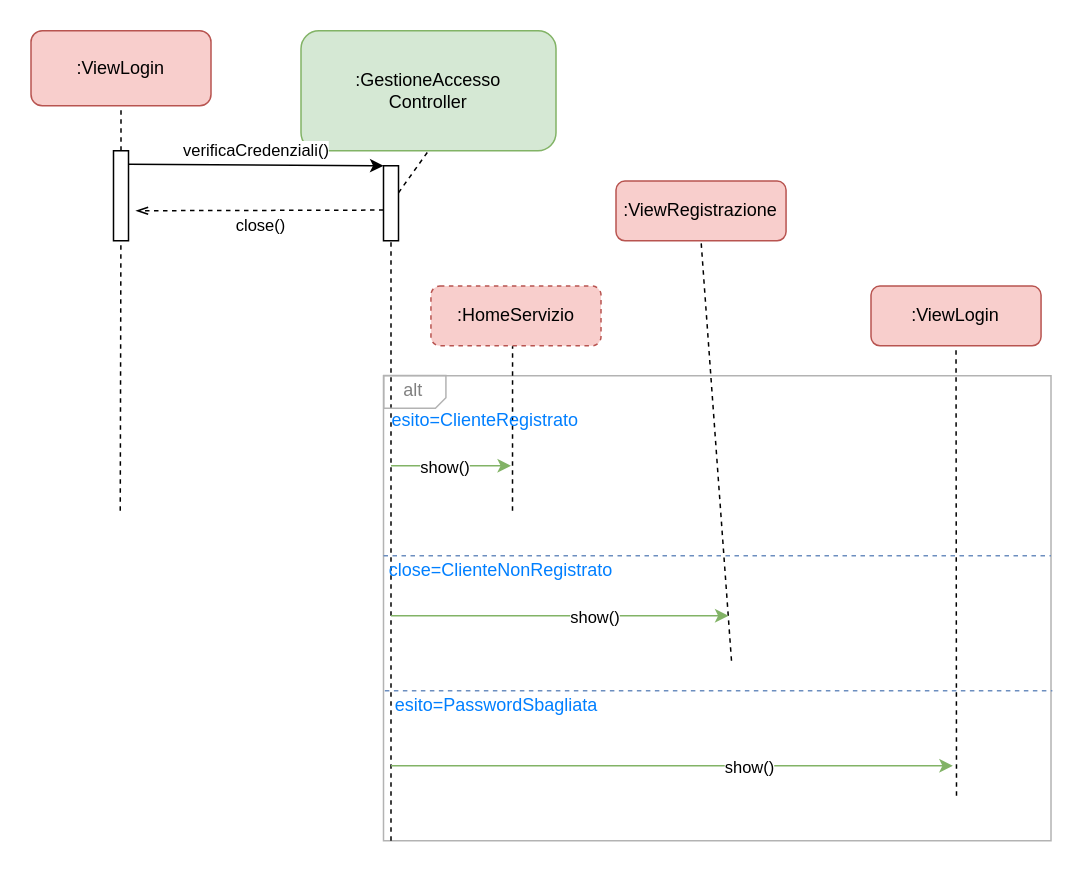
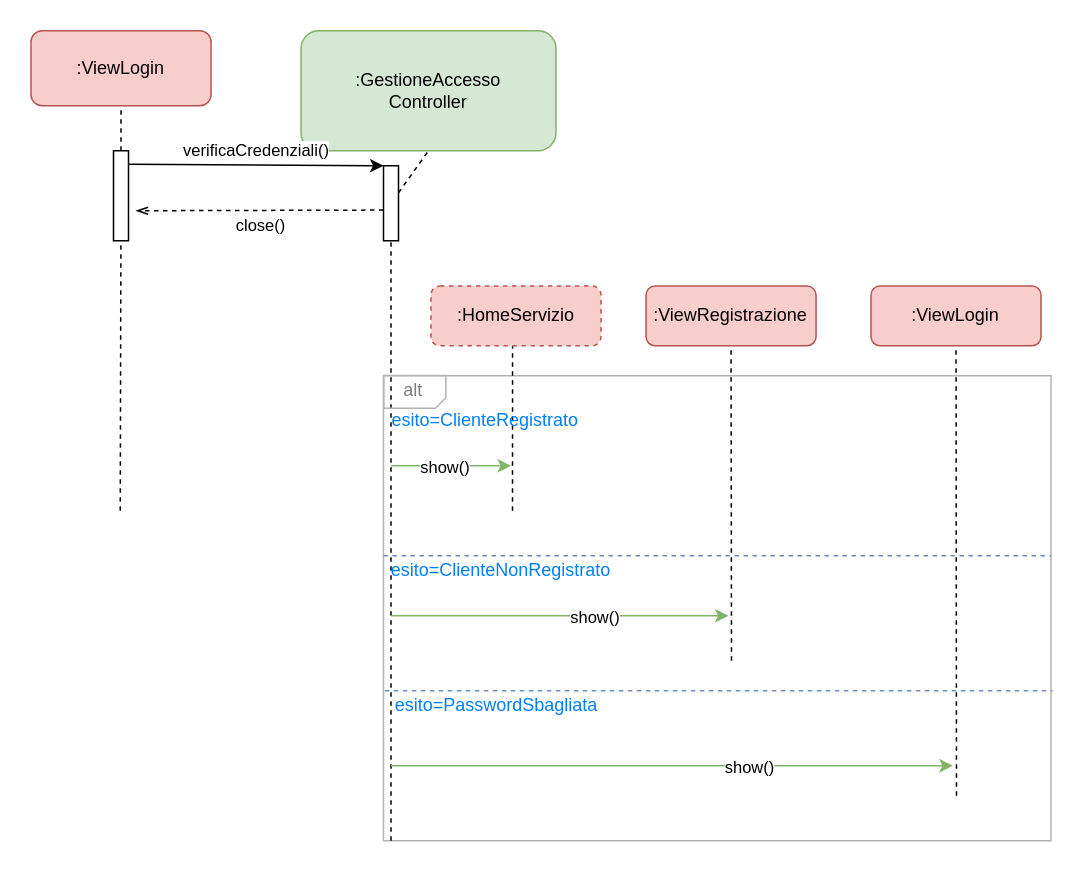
(701, 211) -> (731, 316)
(501, 571) -> (501, 571)
